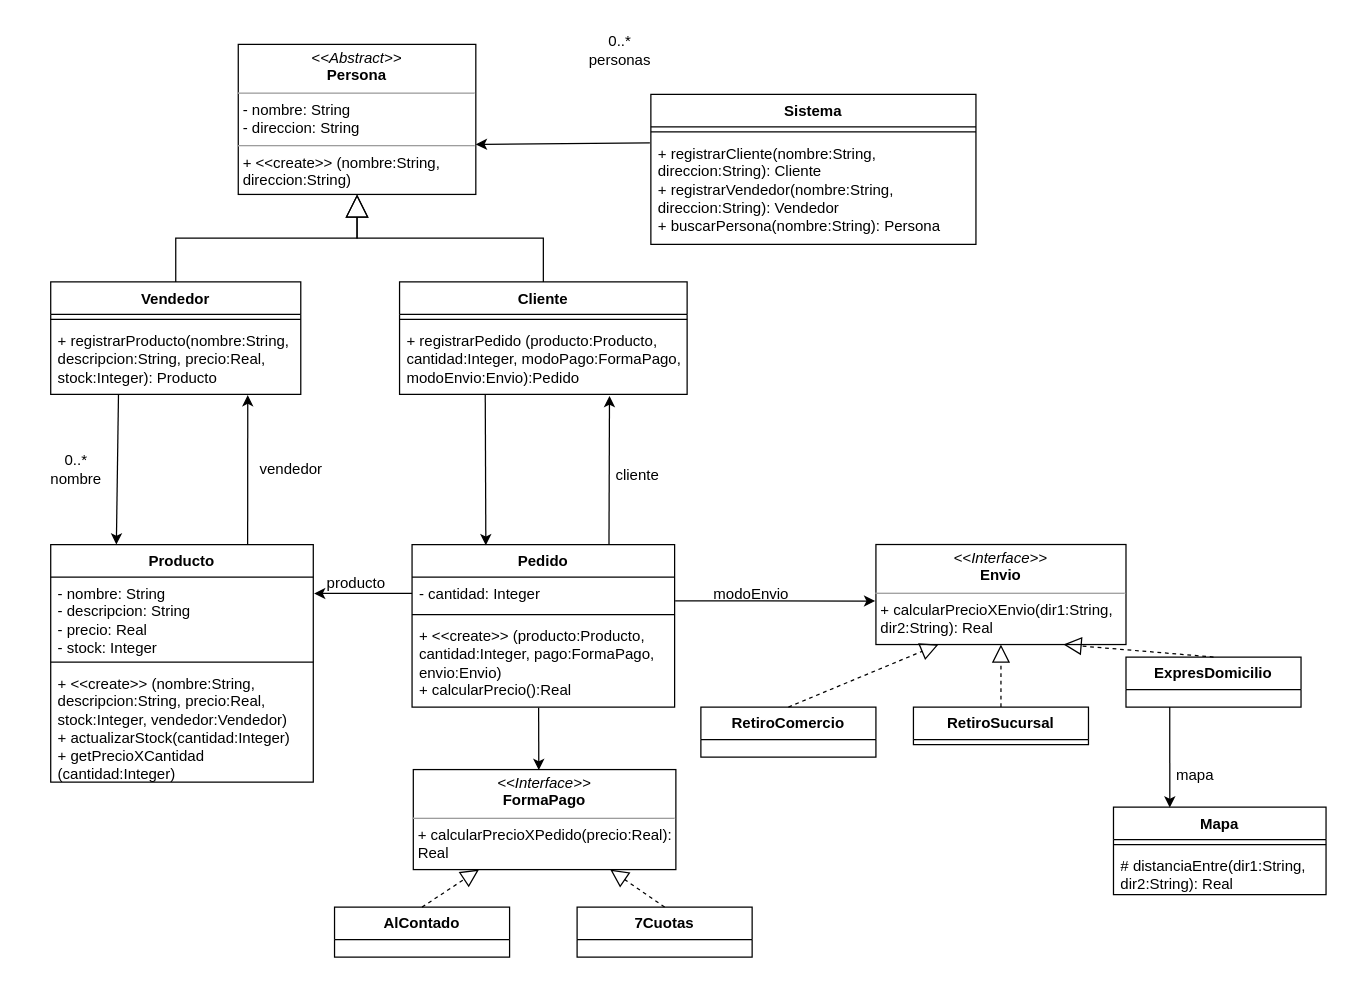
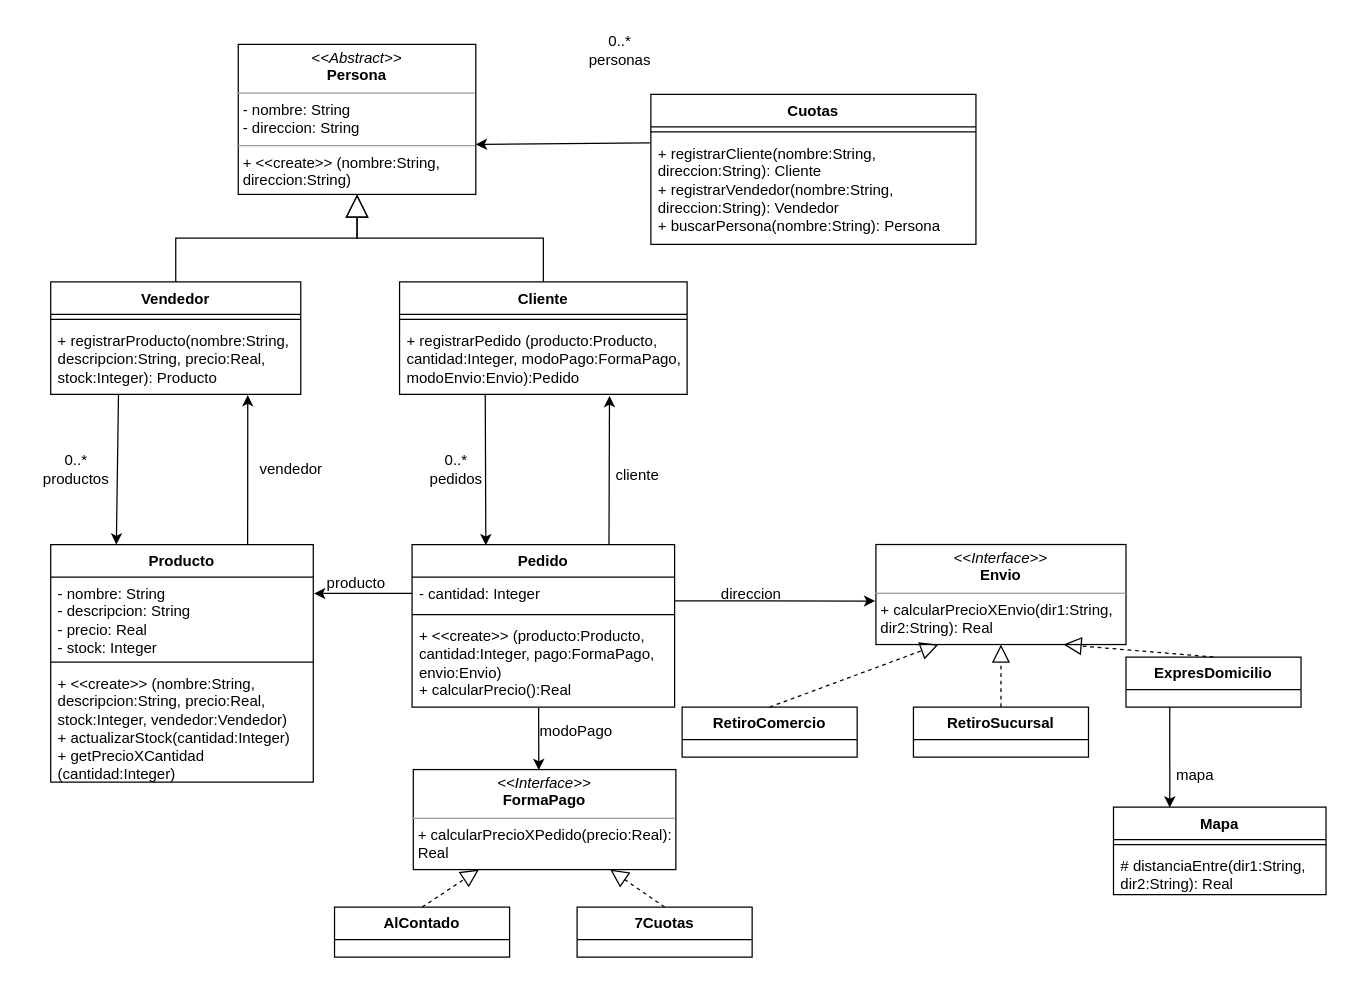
(813, 112) -> (813, 112)
(76, 469) -> (76, 469)
none -> (456, 469)
(751, 594) -> (751, 594)
(1001, 726) -> (1001, 732)
none -> (576, 732)
(788, 732) -> (769, 732)
